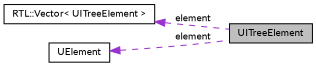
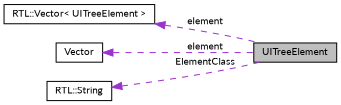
(79, 53) -> (79, 53)
none -> (79, 91)
